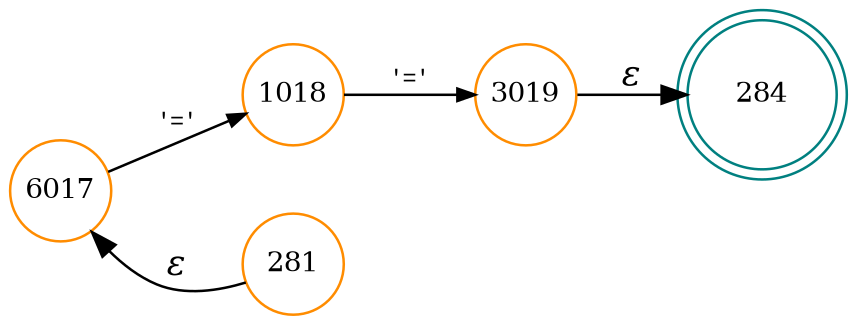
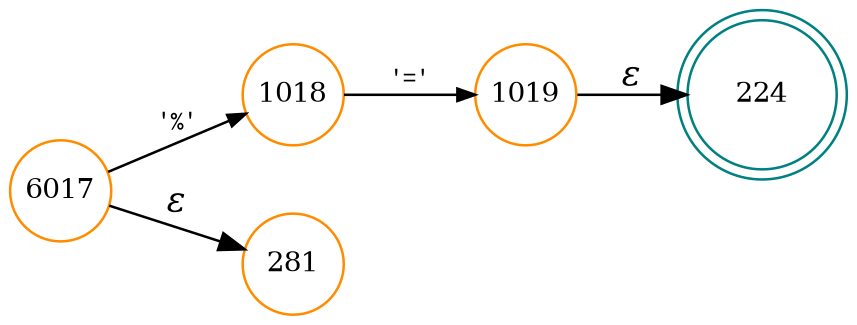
(526, 95) -> (526, 95)
(762, 95) -> (762, 95)
(177, 123) -> (177, 123)
(172, 289) -> (165, 224)
